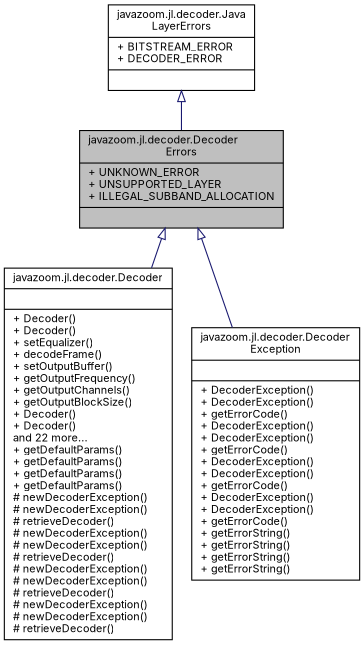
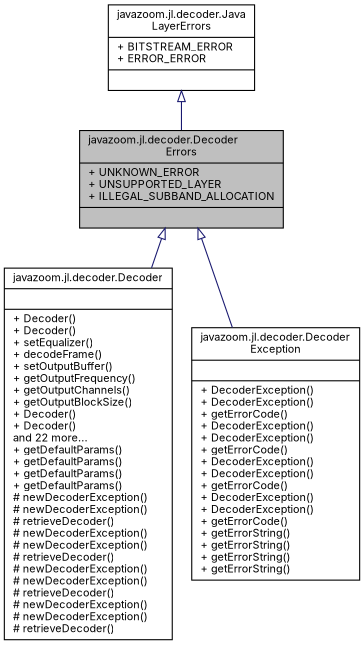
(170, 59) -> (162, 59)
